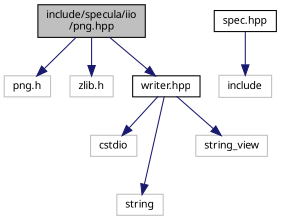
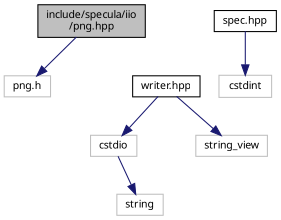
(128, 53) -> none
(92, 86) -> none
(245, 86) -> (245, 86)
(154, 140) -> (125, 170)
